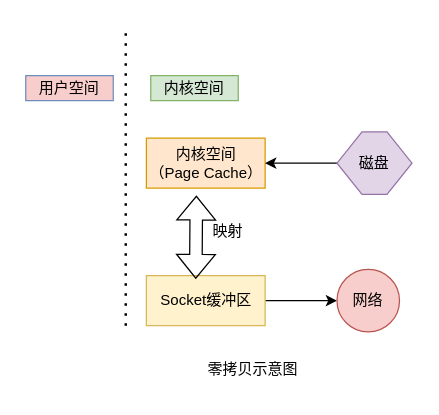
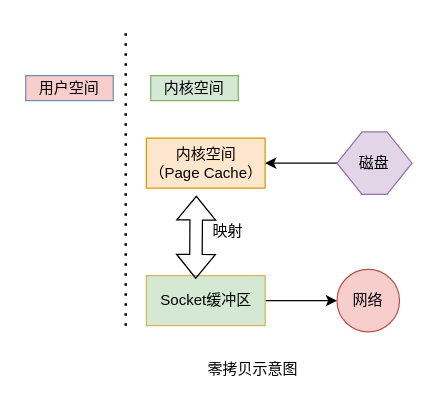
(206, 301) -> (206, 301)
